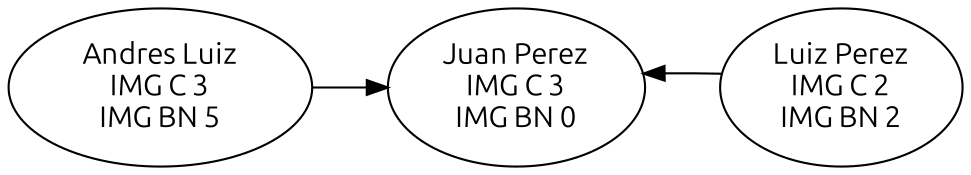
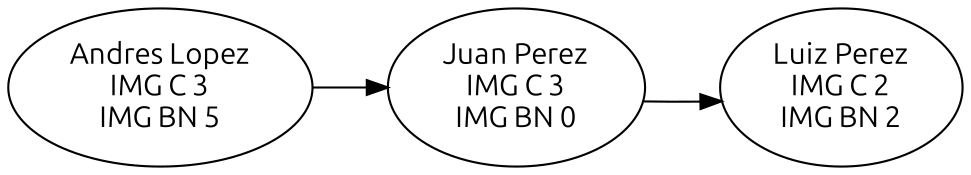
(693, 73) -> (672, 102)
(160, 87) -> (160, 87)
